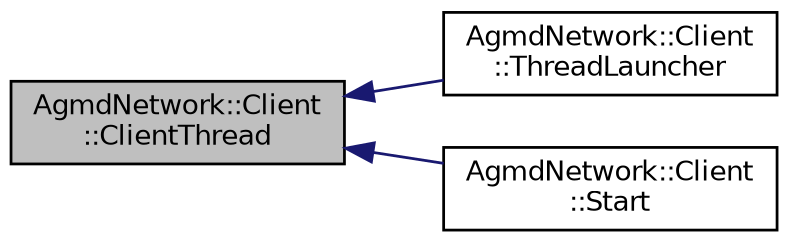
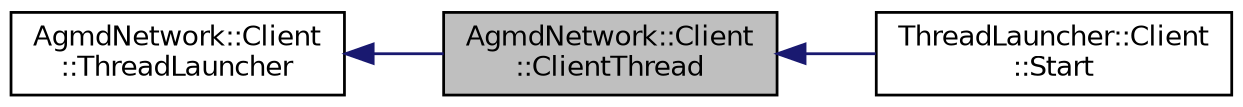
(408, 86) -> (409, 54)
(610, 189) -> (1054, 54)
